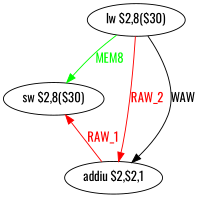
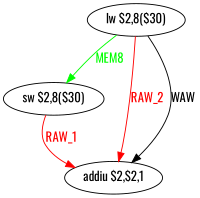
(87, 142) -> (45, 144)
